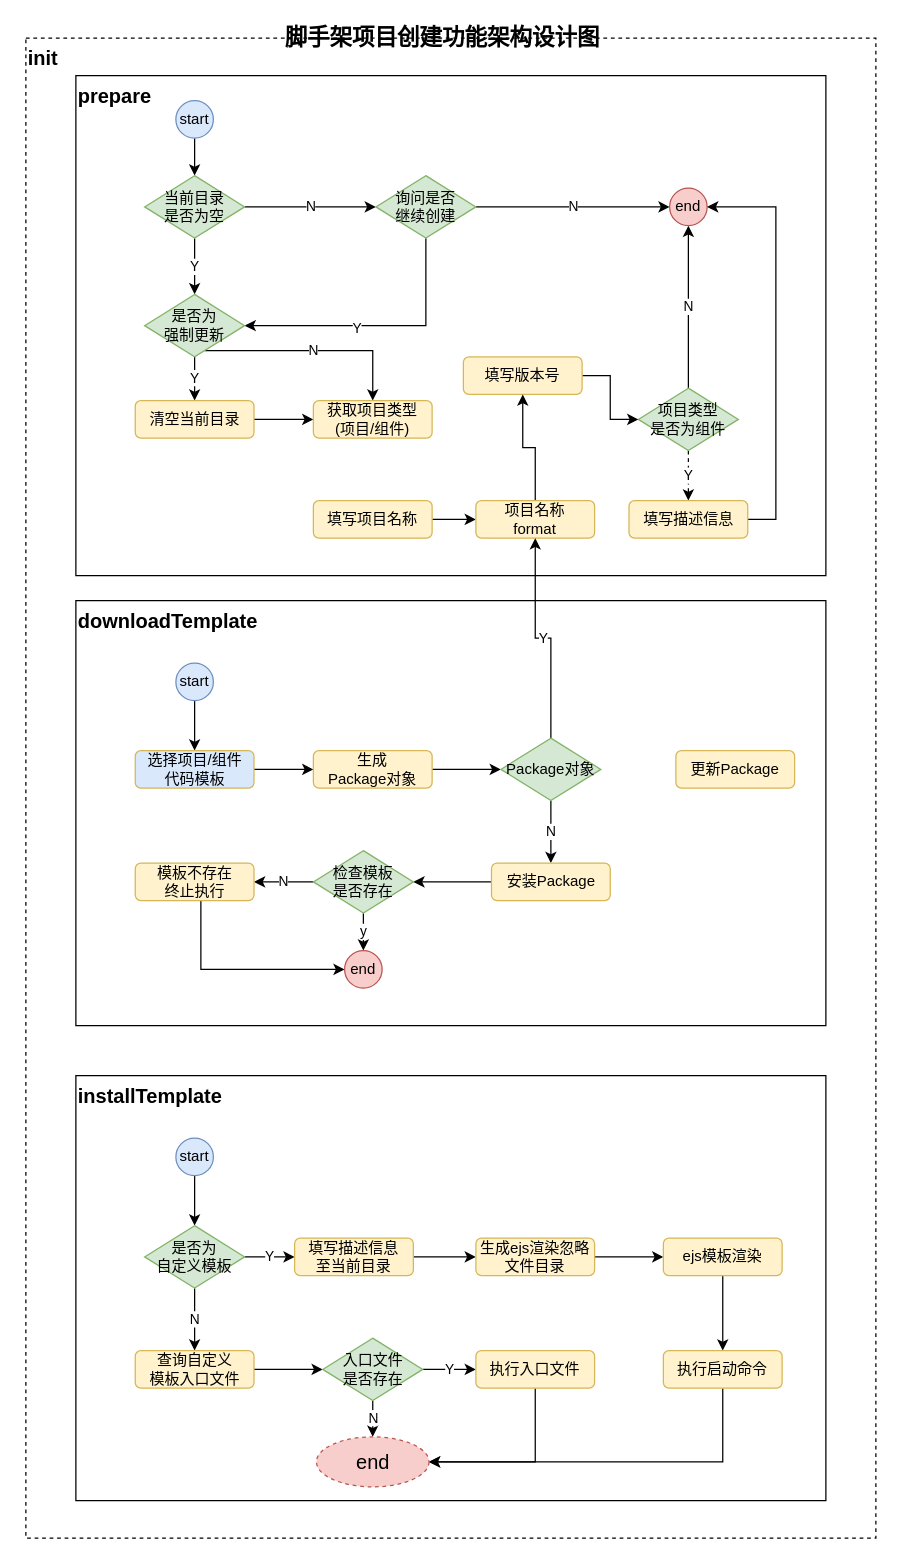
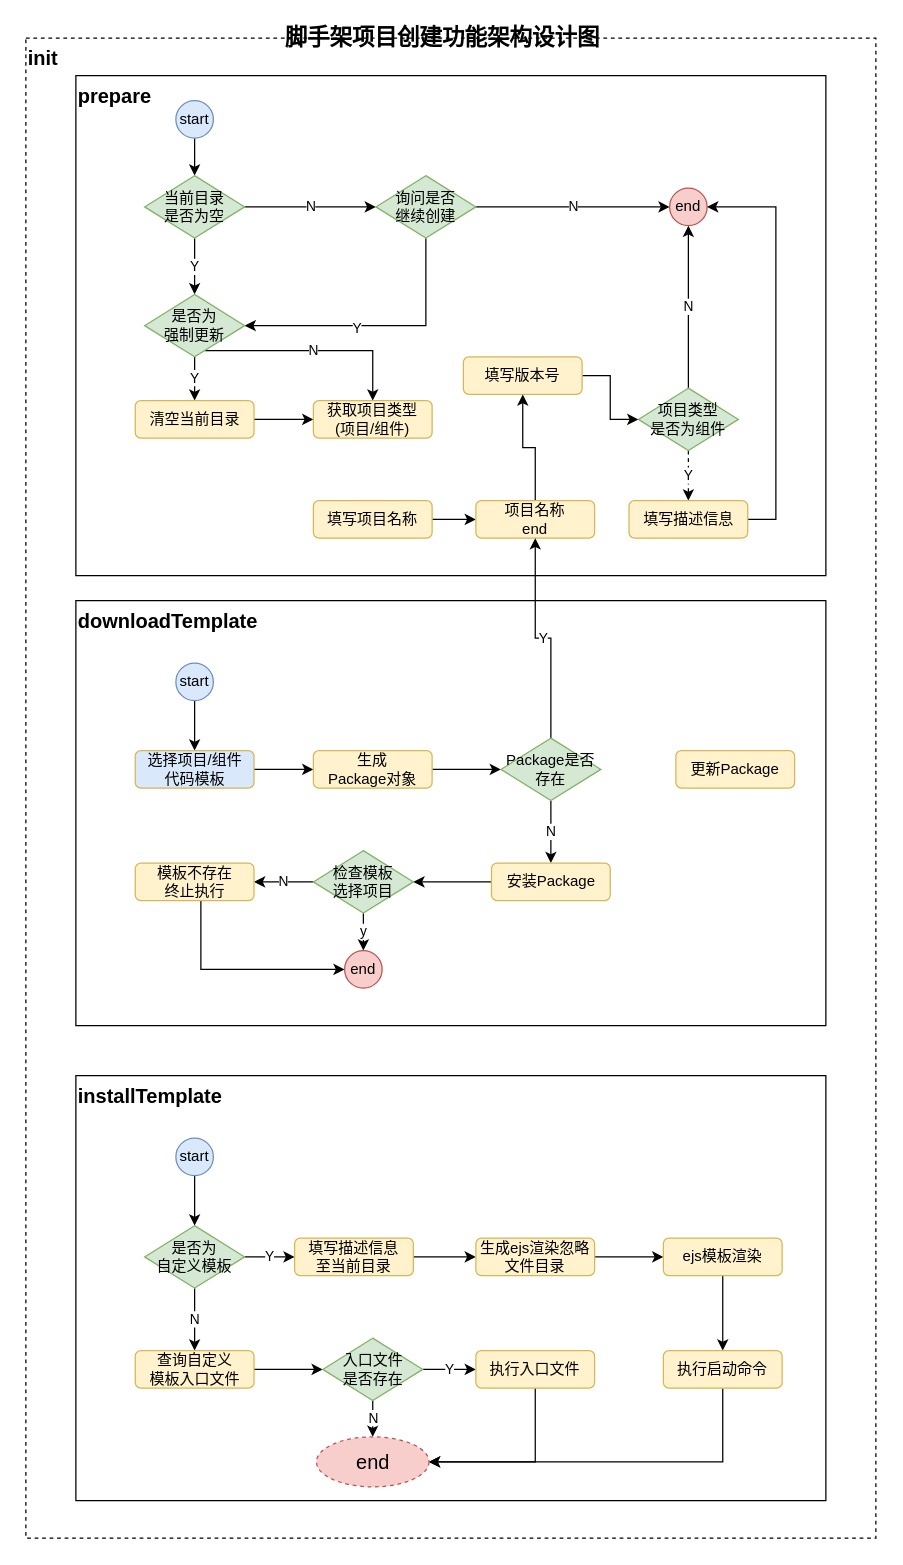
(535, 519) -> (535, 519)
(551, 769) -> (551, 769)
(363, 882) -> (363, 882)
